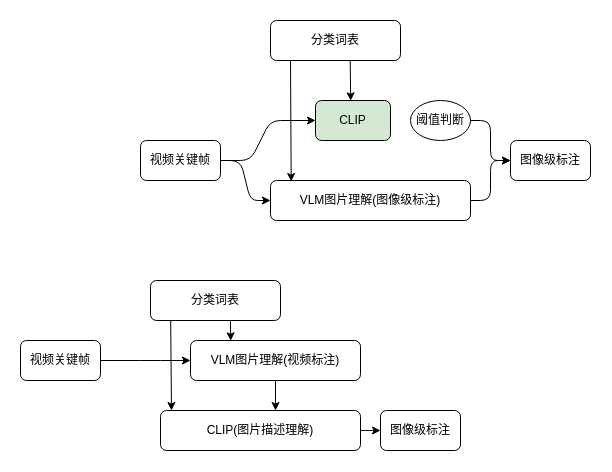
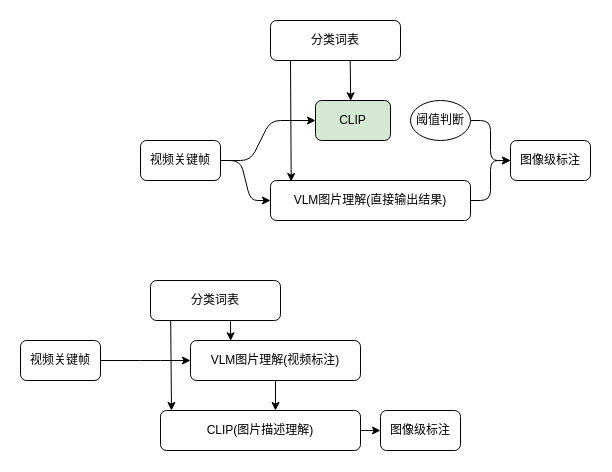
(371, 201) -> (371, 201)
